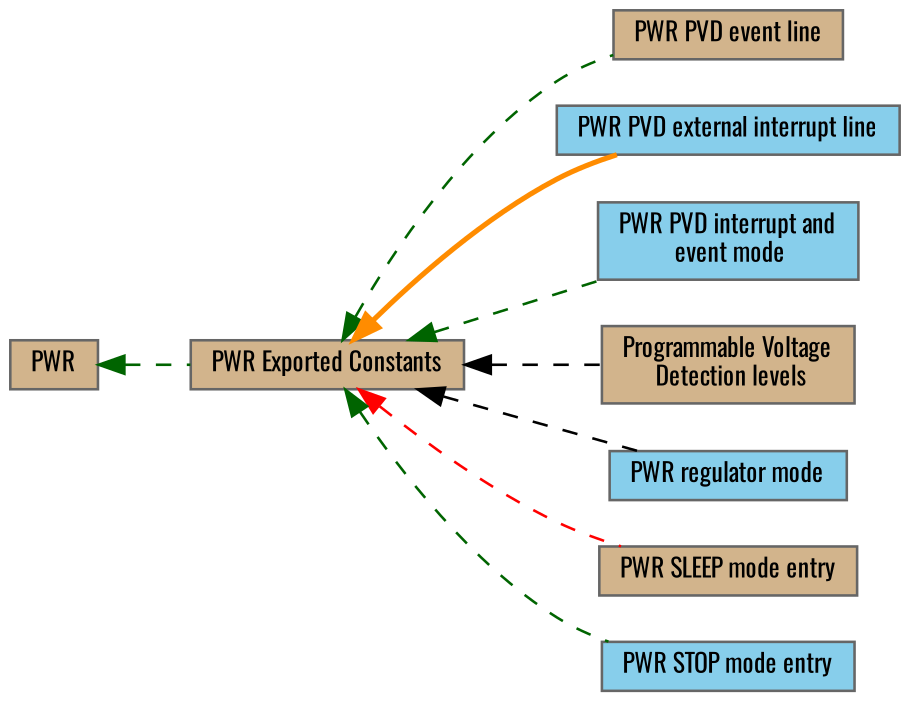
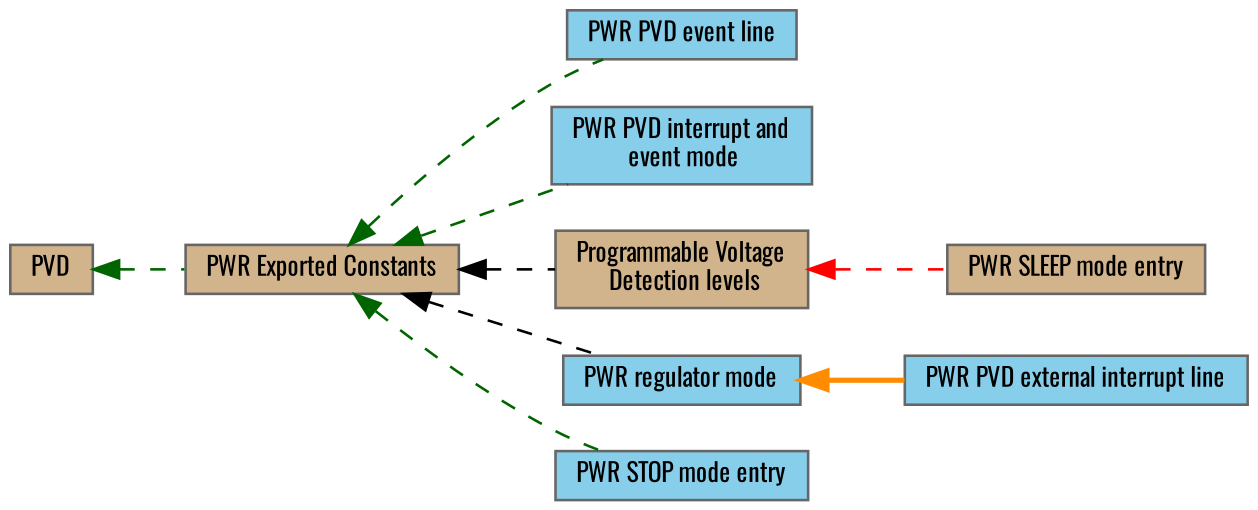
(728, 35) -> (682, 35)
(486, 224) -> (866, 380)
(54, 365) -> (52, 269)
(494, 487) -> (891, 269)
